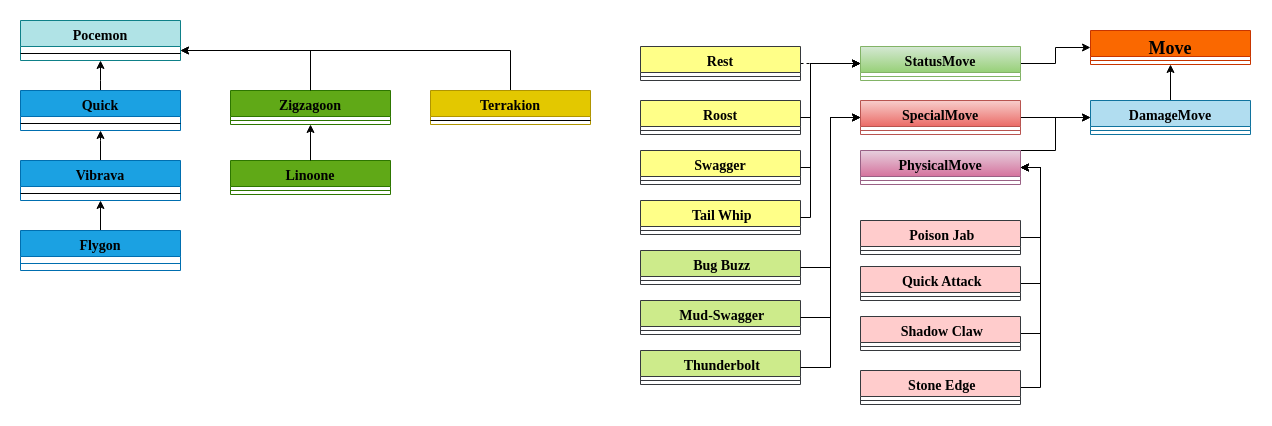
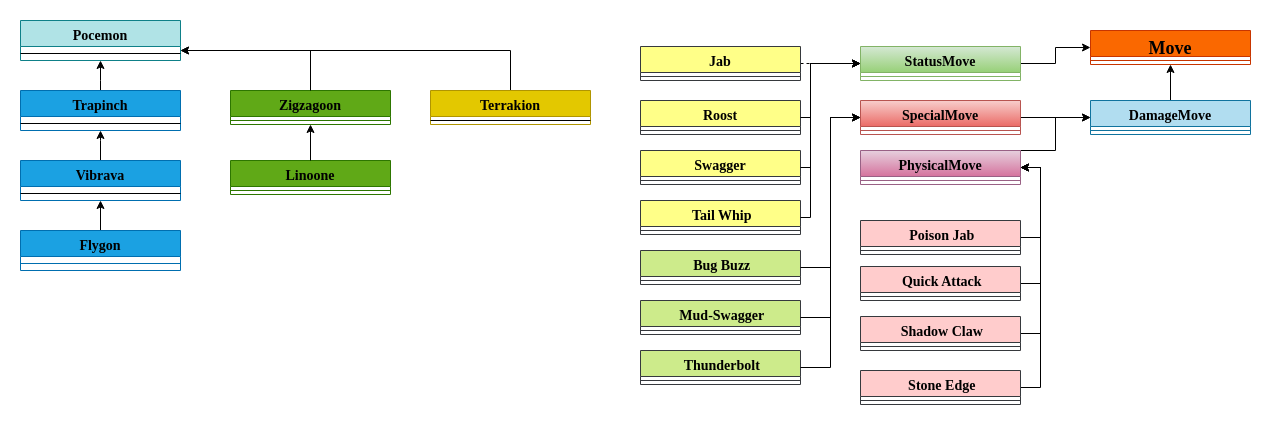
(720, 61) -> (720, 61)
(100, 105) -> (100, 105)
